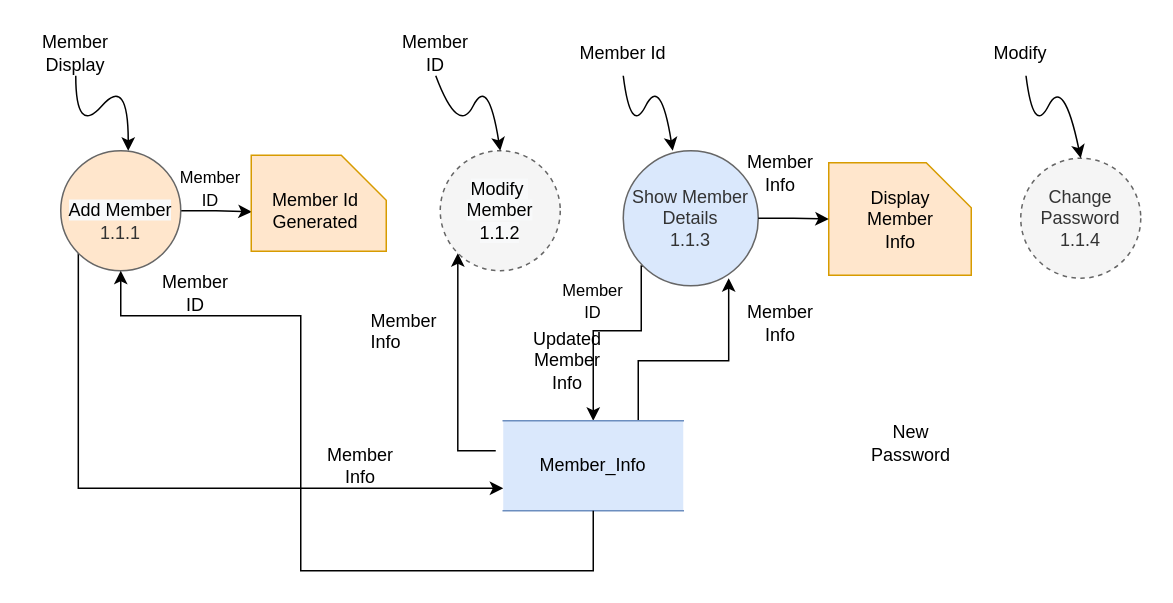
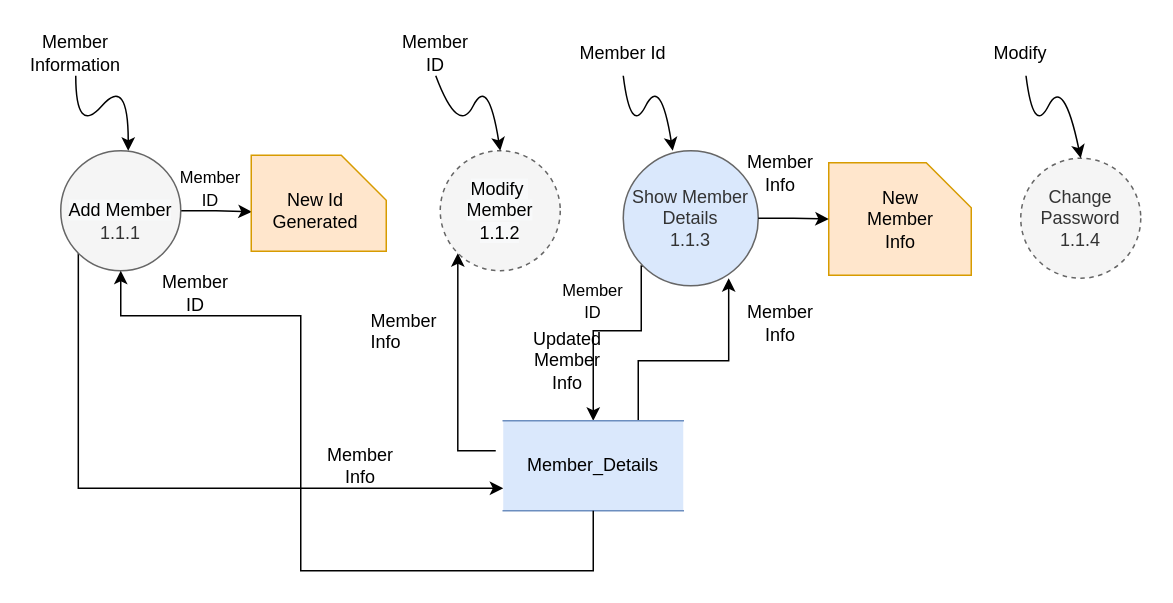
(76, 53) -> (76, 53)
(121, 211) -> (121, 211)
(316, 211) -> (316, 211)
(901, 220) -> (901, 220)
(911, 443) -> none
(593, 466) -> (593, 466)
